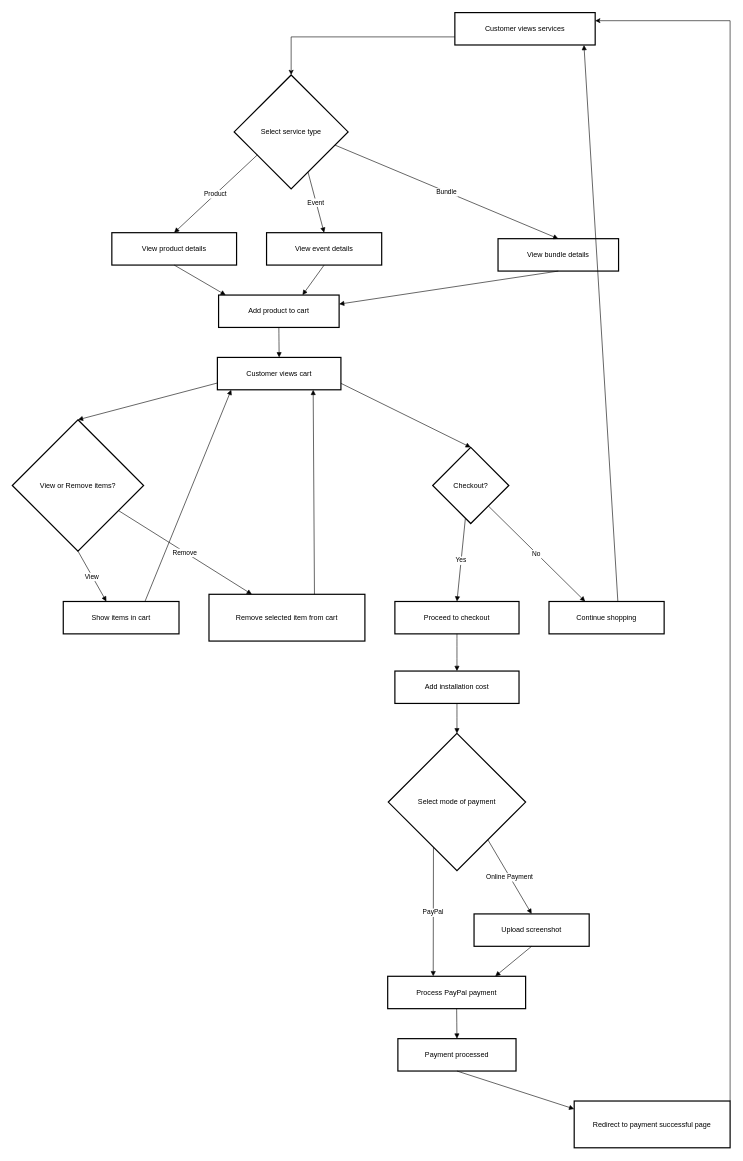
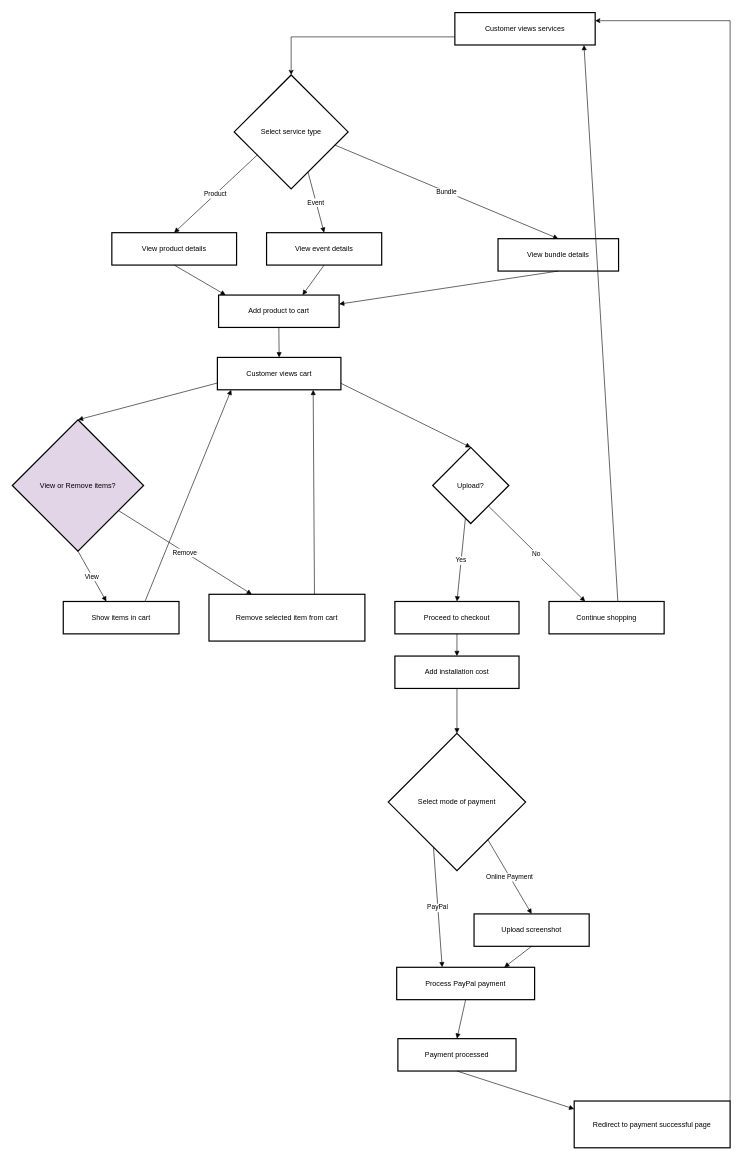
(78, 485) -> (78, 485)
(471, 486) -> (471, 486)
(457, 687) -> (457, 672)
(457, 993) -> (466, 984)
